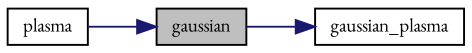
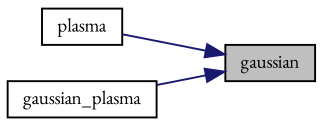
(271, 27) -> (181, 80)
